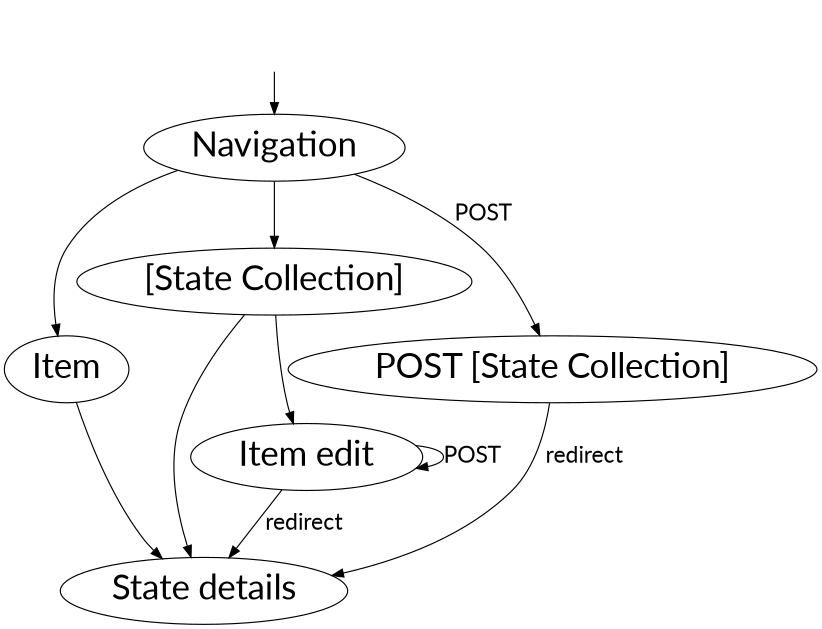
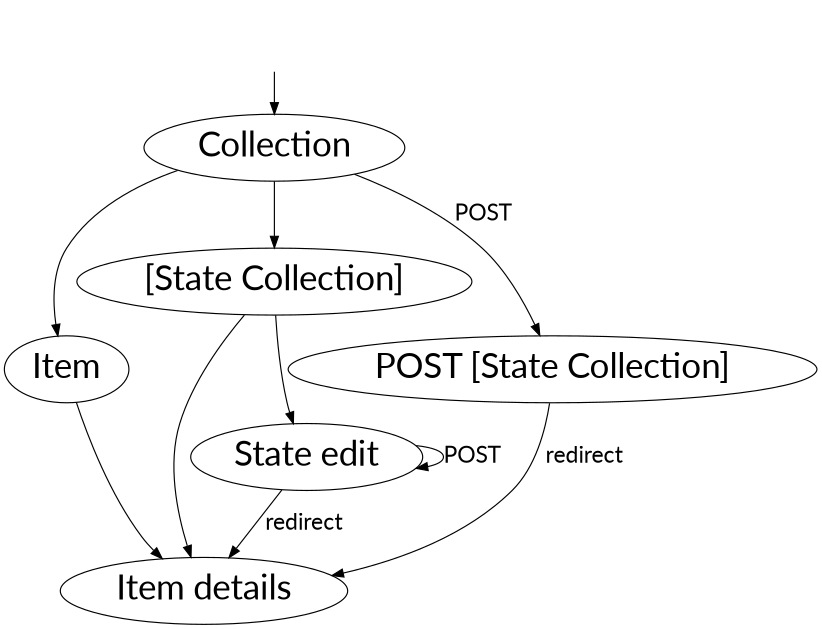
(274, 148) -> (274, 148)
(307, 457) -> (307, 457)
(204, 591) -> (204, 591)
